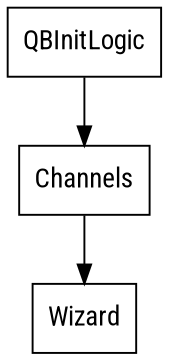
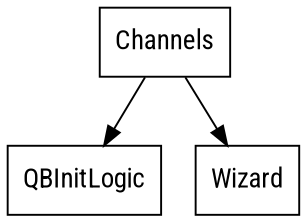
(84, 102) -> (130, 103)
